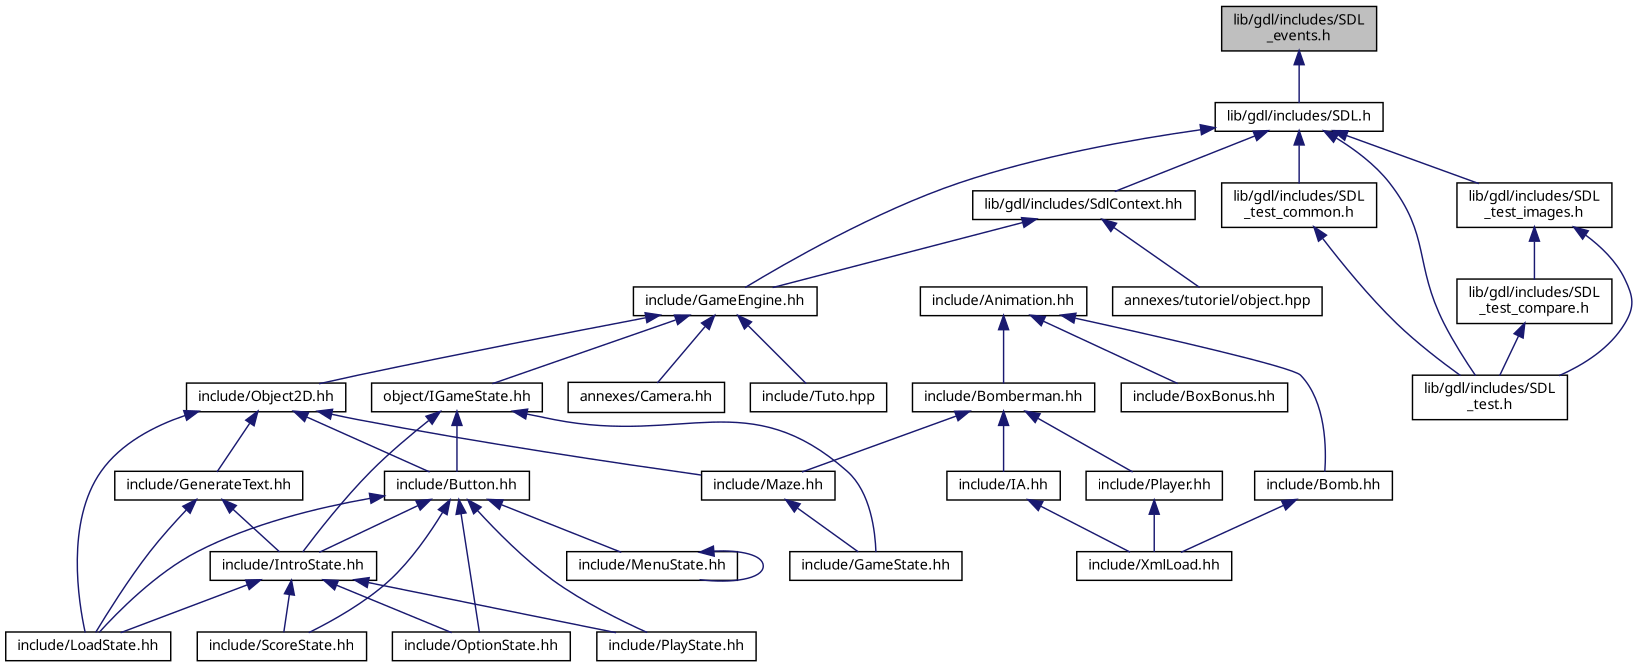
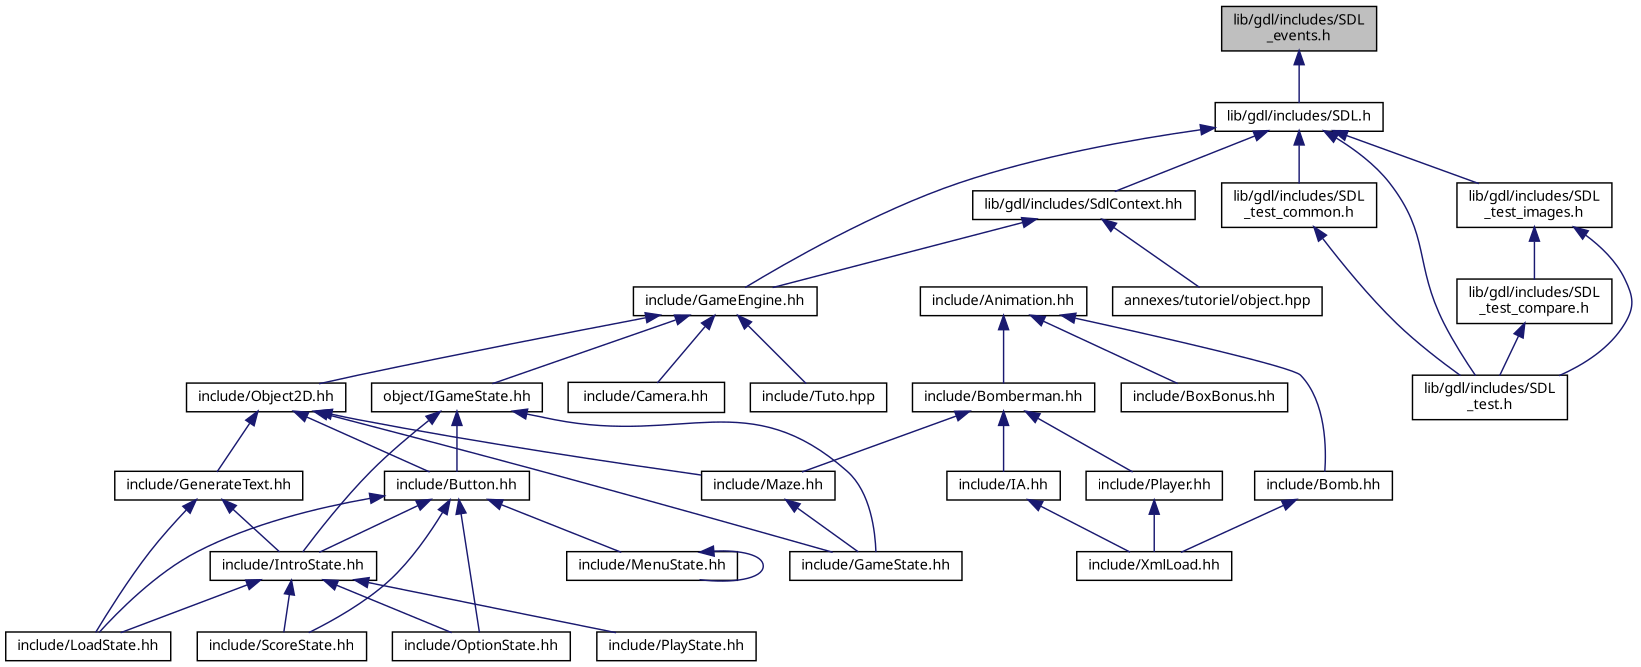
(646, 397) -> (646, 397)
(87, 500) -> (581, 482)
(555, 582) -> none
